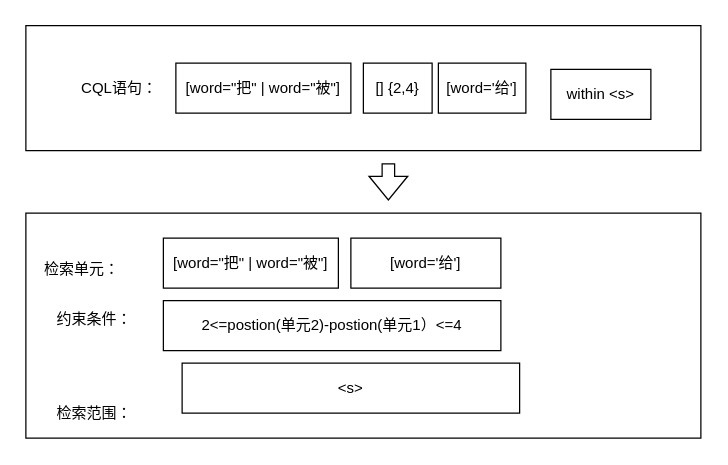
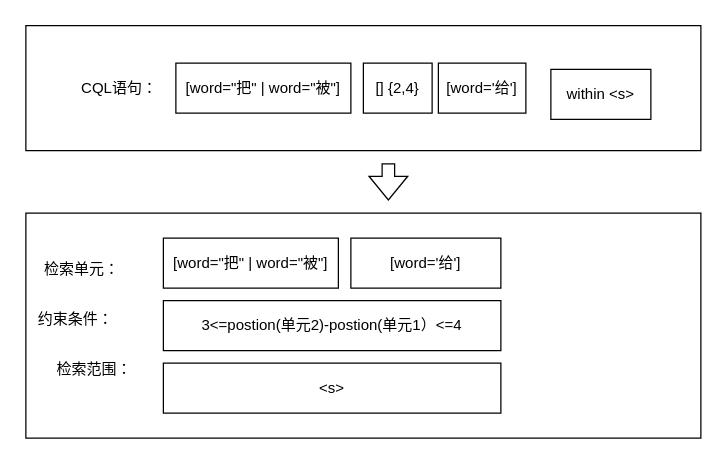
(94, 319) -> (76, 319)
(332, 326) -> (332, 326)
(351, 388) -> (332, 388)
(94, 413) -> (94, 369)
